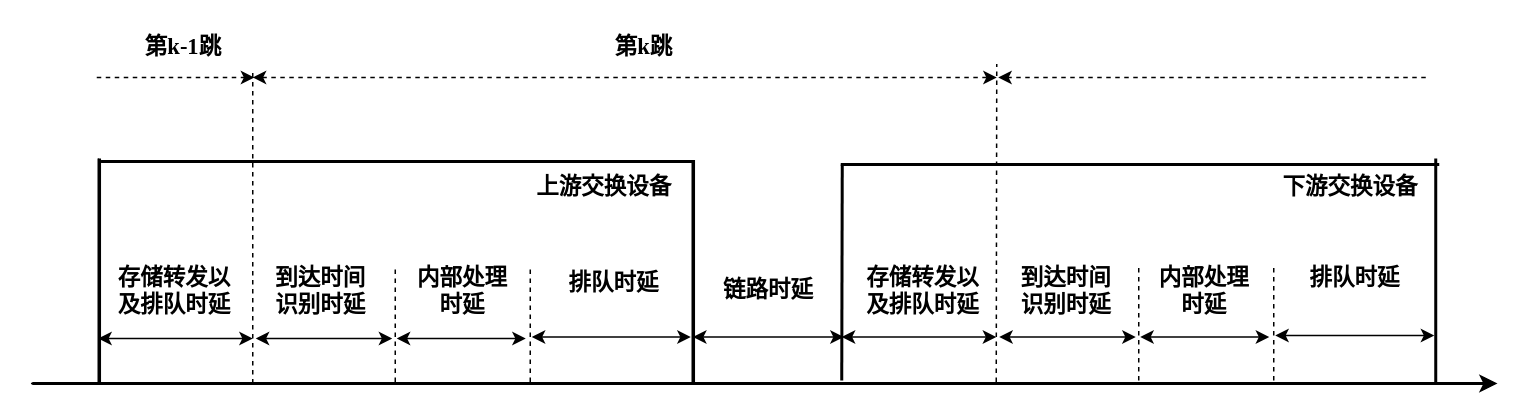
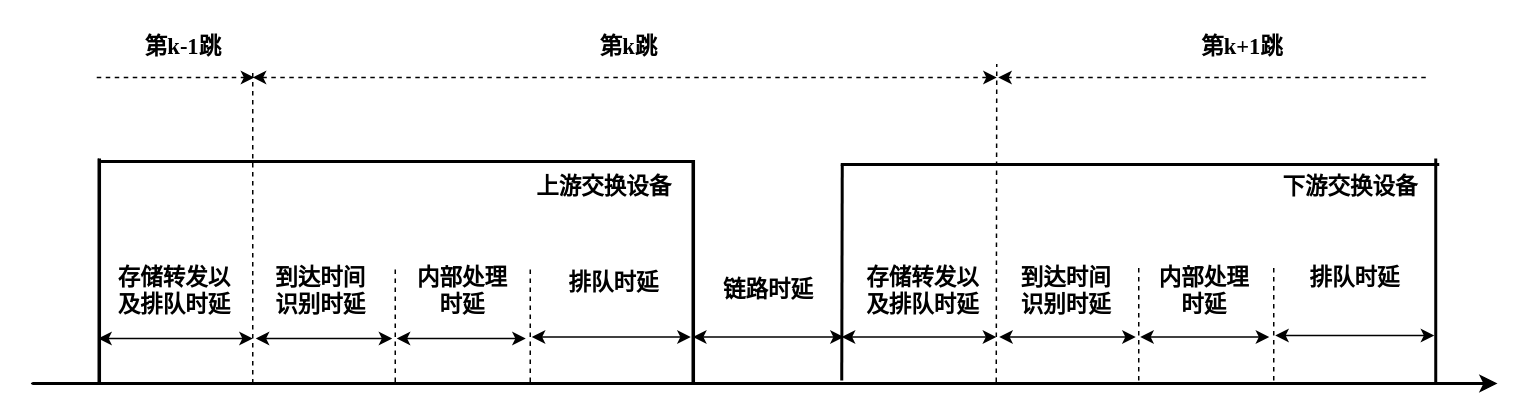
(644, 46) -> (629, 46)
none -> (1243, 46)
